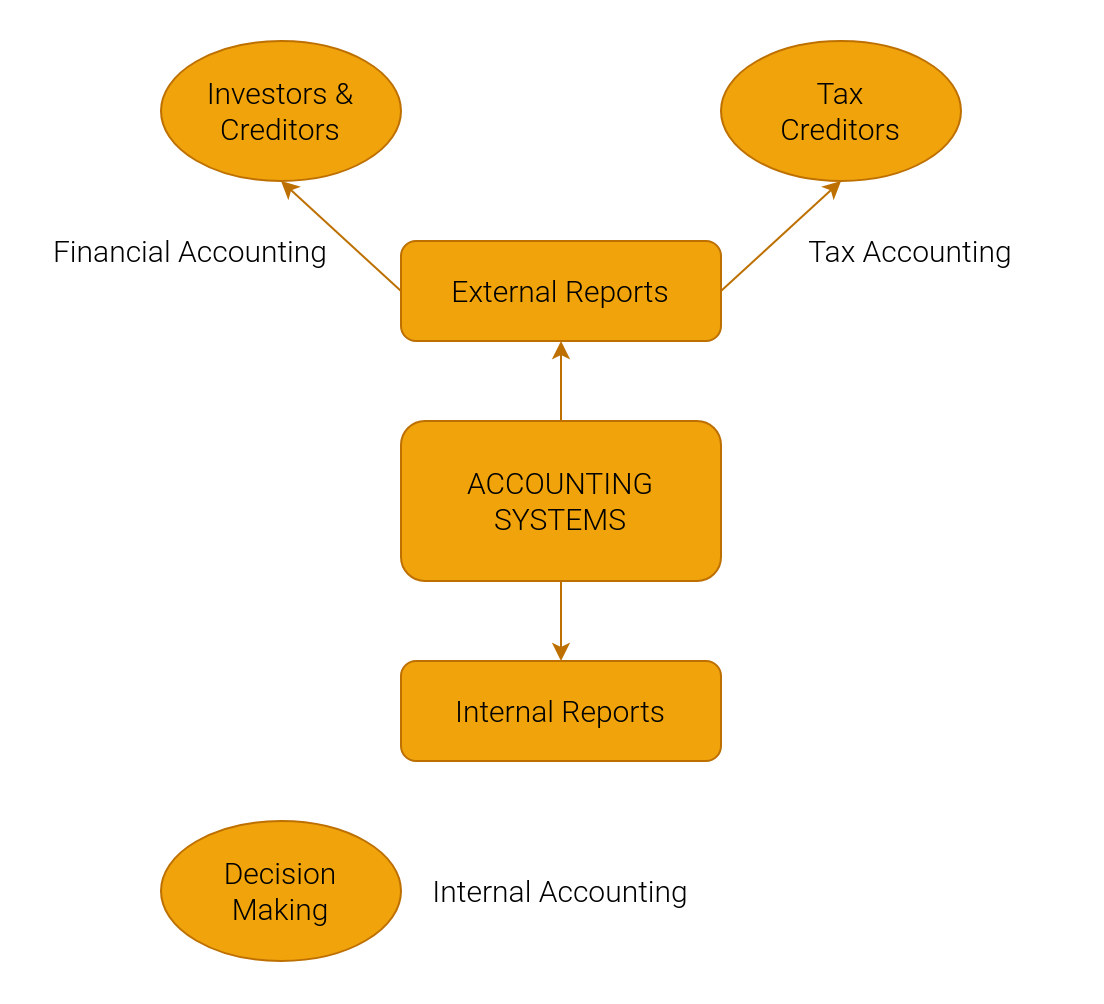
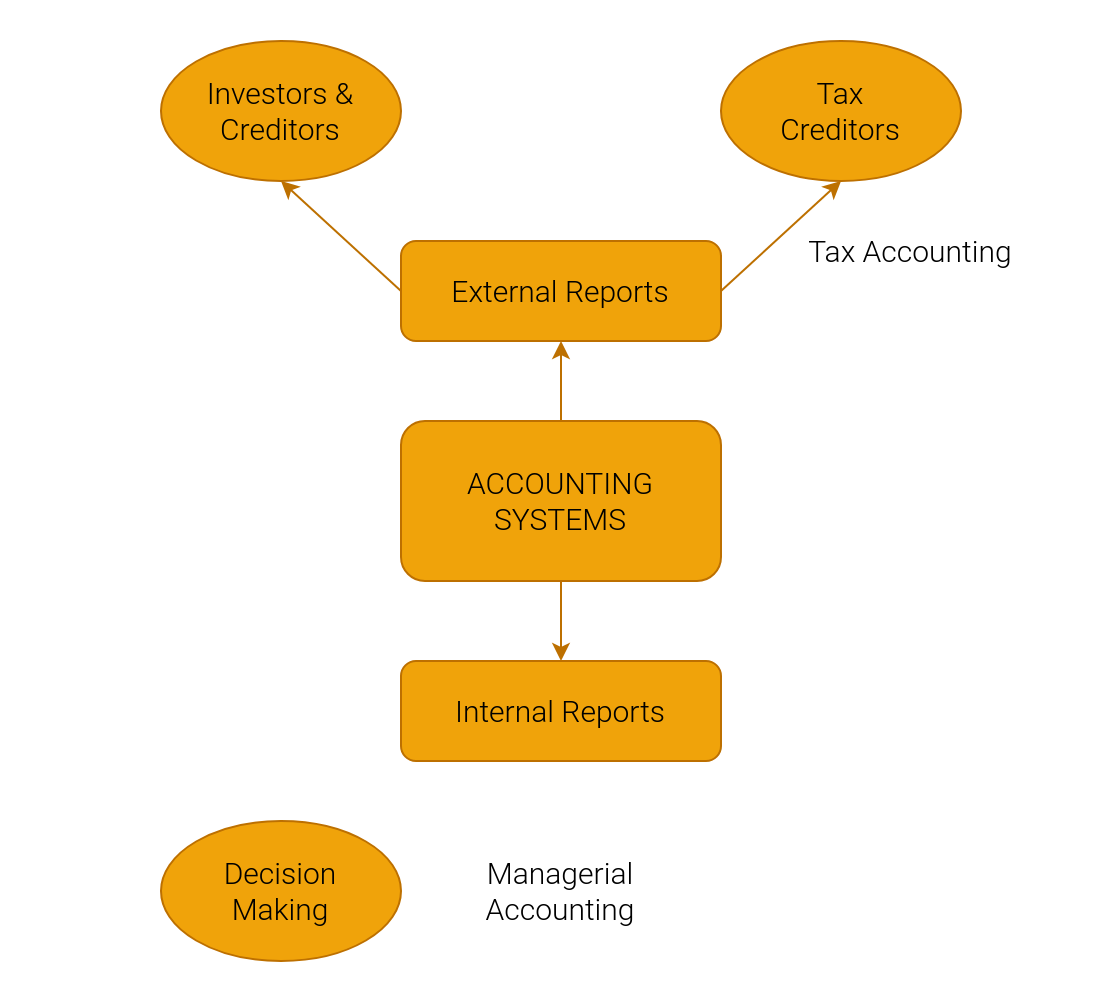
(191, 251) -> none
(561, 891) -> (561, 891)
